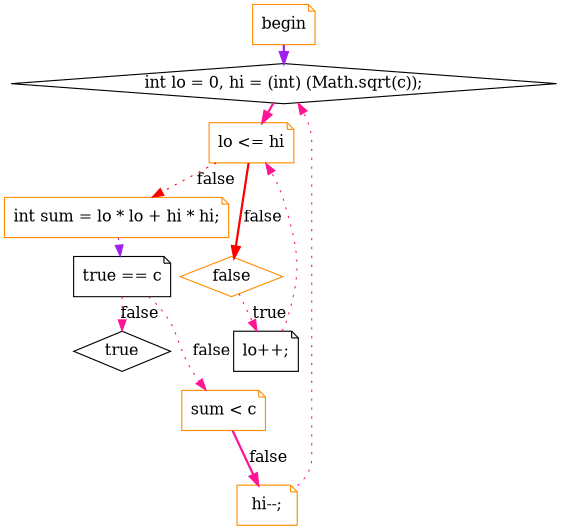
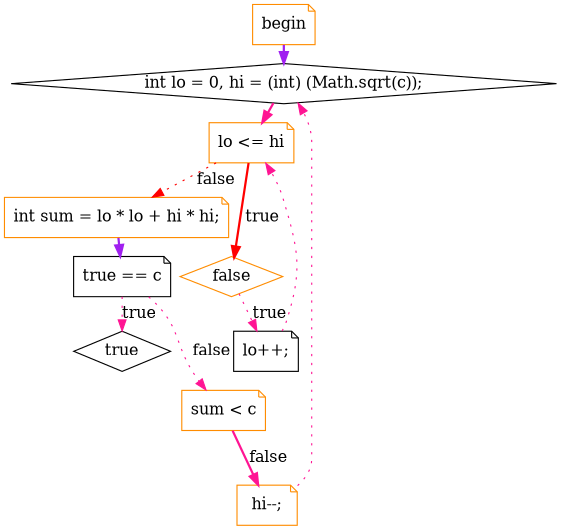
(263, 217) -> (263, 217)
(119, 241) -> (119, 241)
(139, 314) -> (139, 314)
